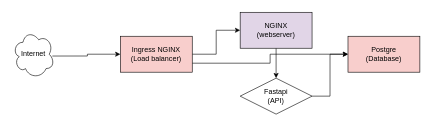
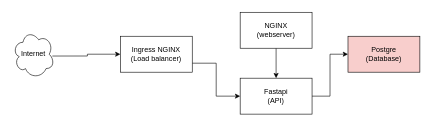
(216, 30) -> none
(276, 30) -> (276, 30)
(156, 54) -> (156, 54)
(270, 58) -> (216, 95)
(276, 96) -> (276, 96)
